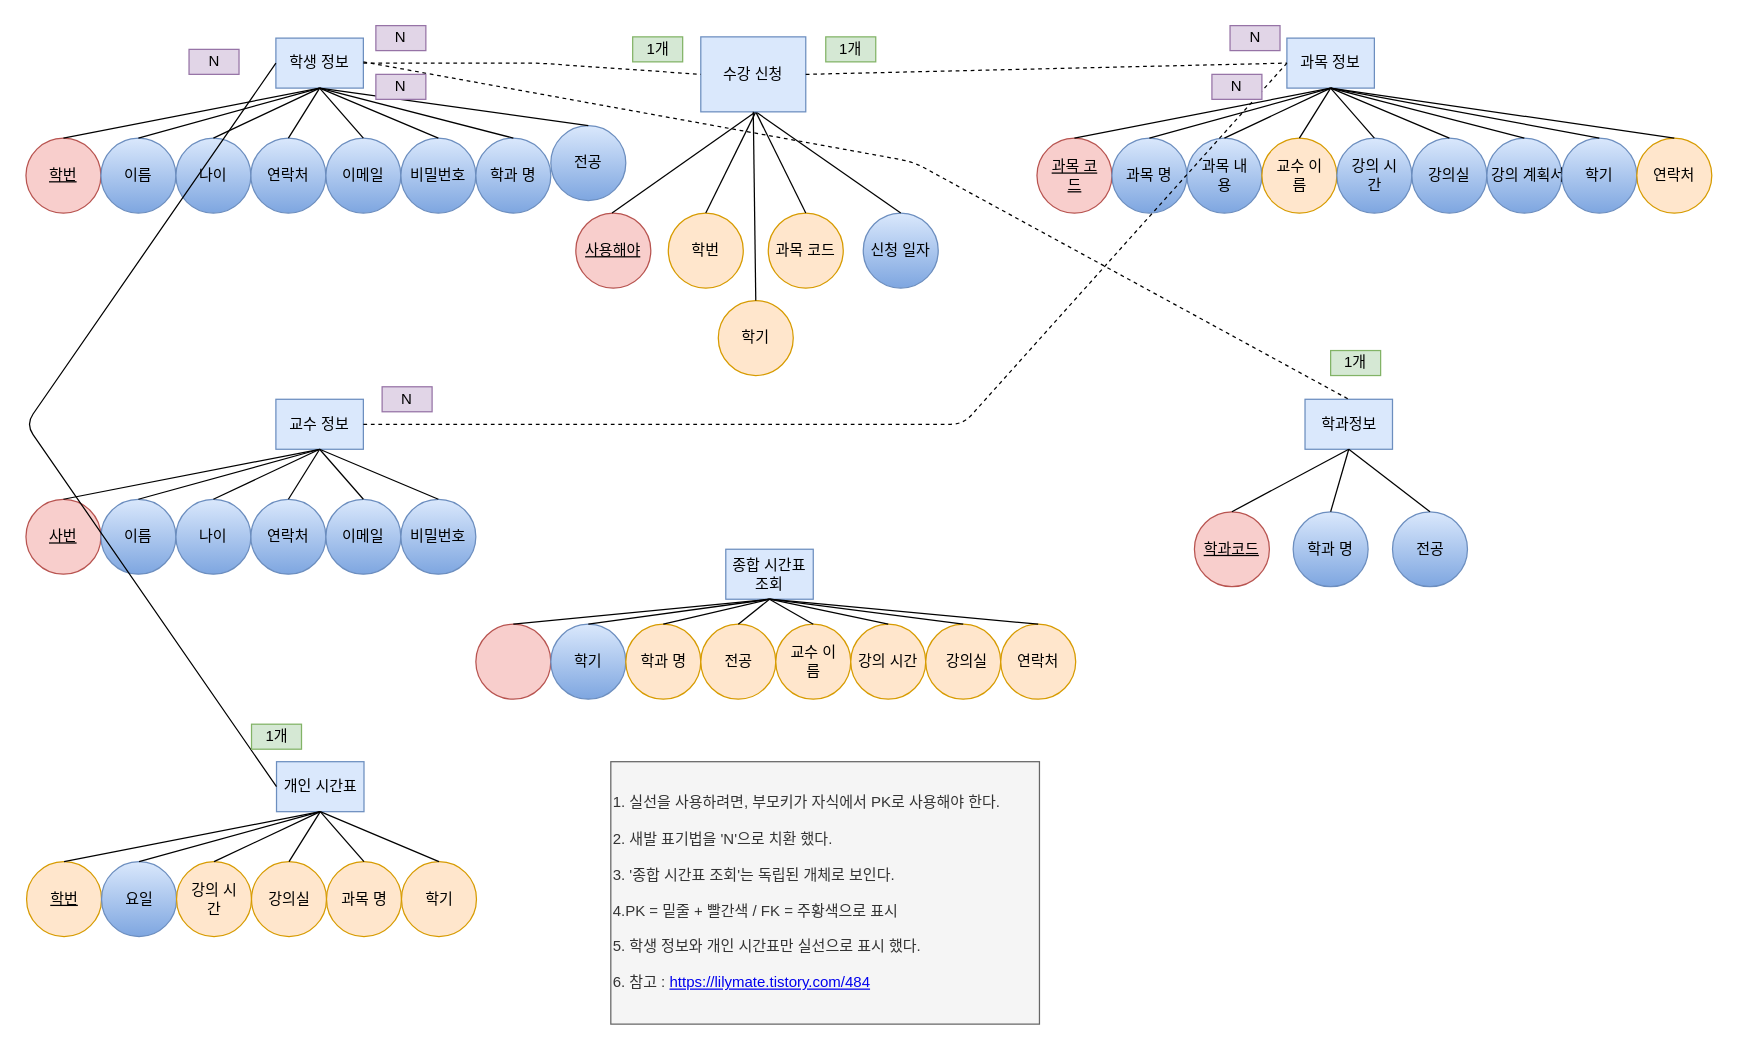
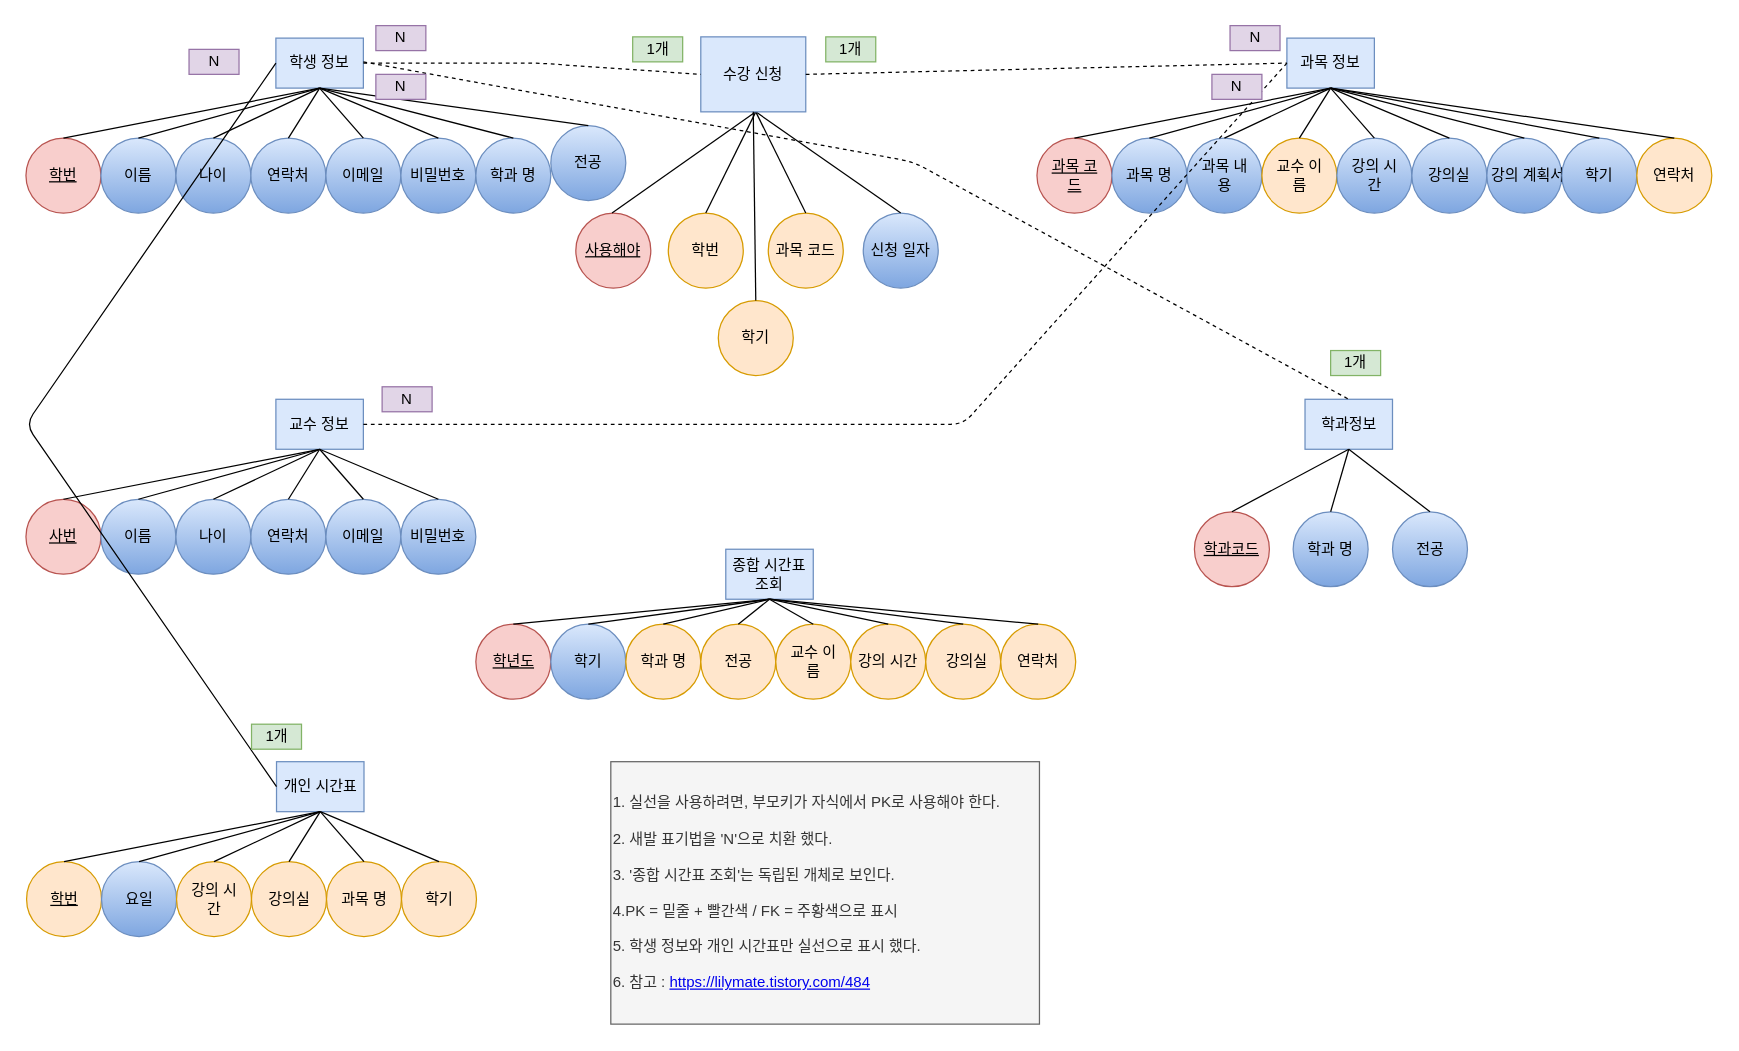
none -> (513, 662)
